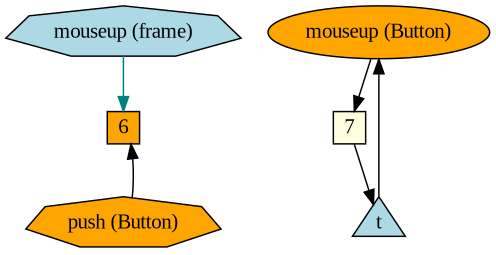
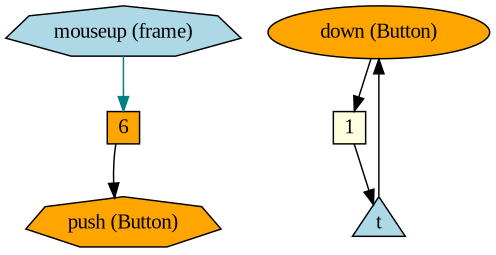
(379, 32) -> (379, 32)
(349, 128) -> (349, 128)
(133, 178) -> (114, 163)
